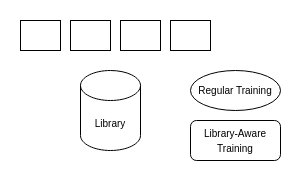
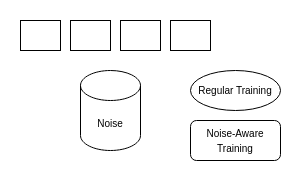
(111, 124) -> (111, 124)
(236, 141) -> (236, 141)
